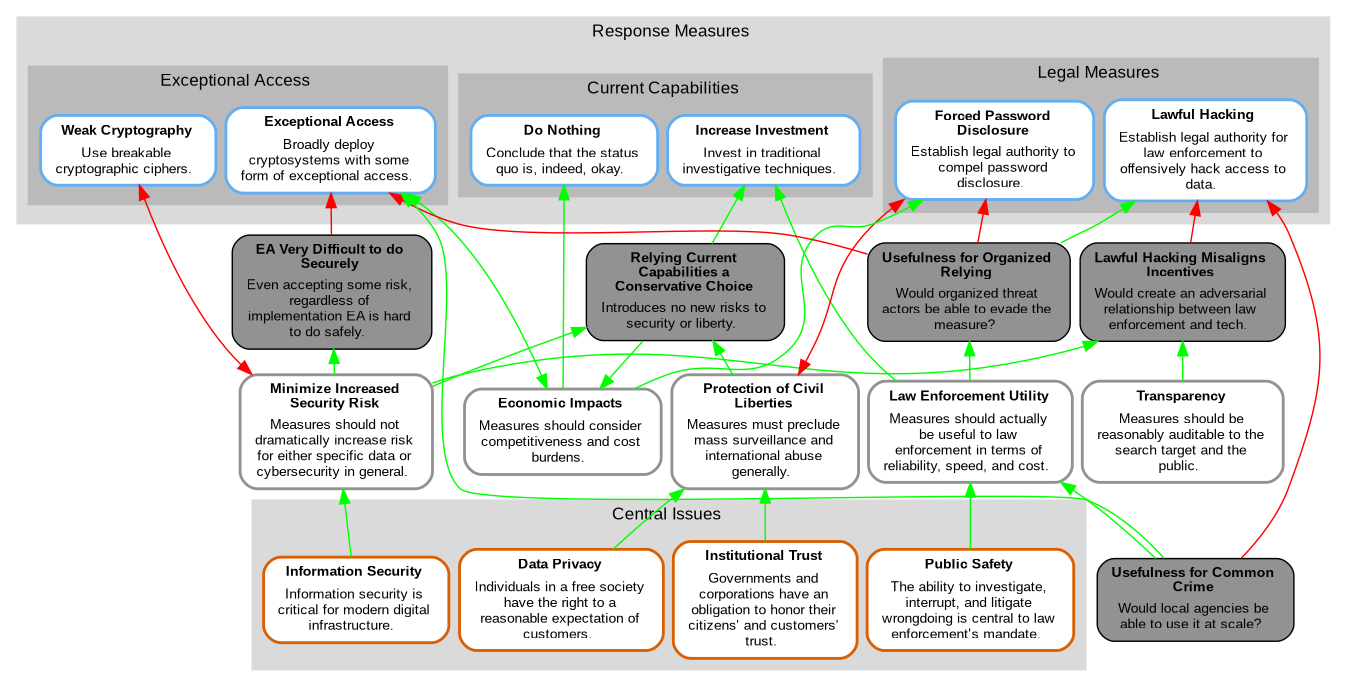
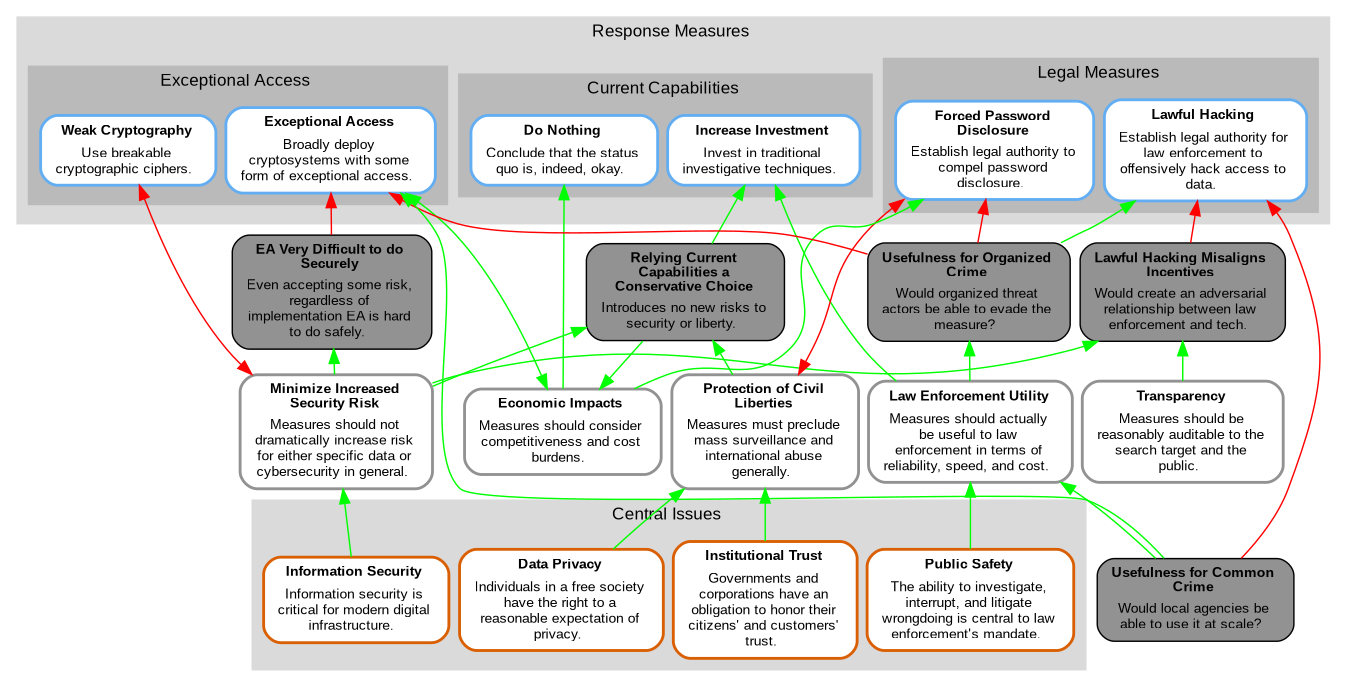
(969, 272) -> (969, 272)
(562, 634) -> (562, 634)
